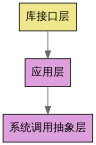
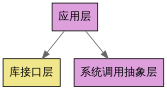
(48, 41) -> (56, 42)
